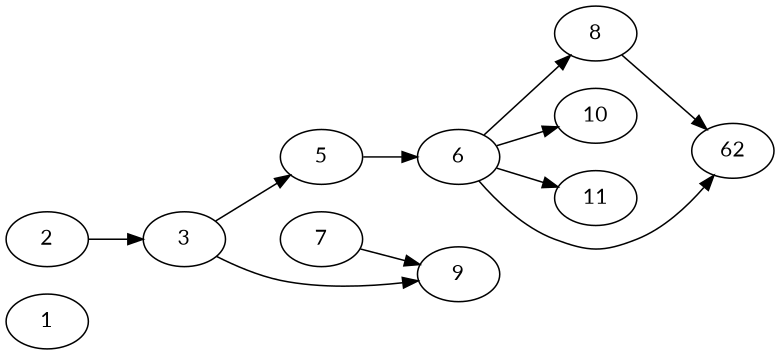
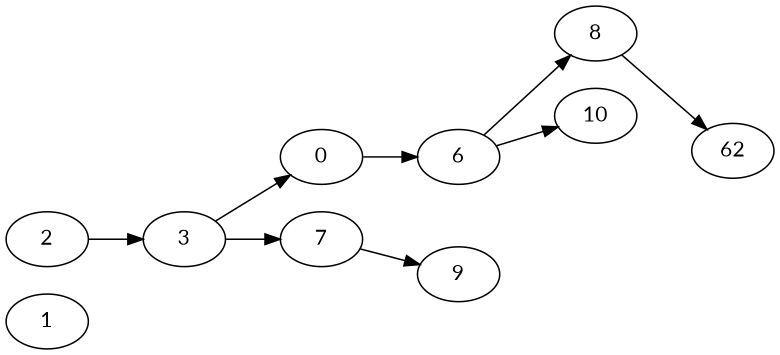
(321, 157) -> (321, 157)
(596, 198) -> none
(590, 249) -> none
(307, 284) -> (245, 239)
